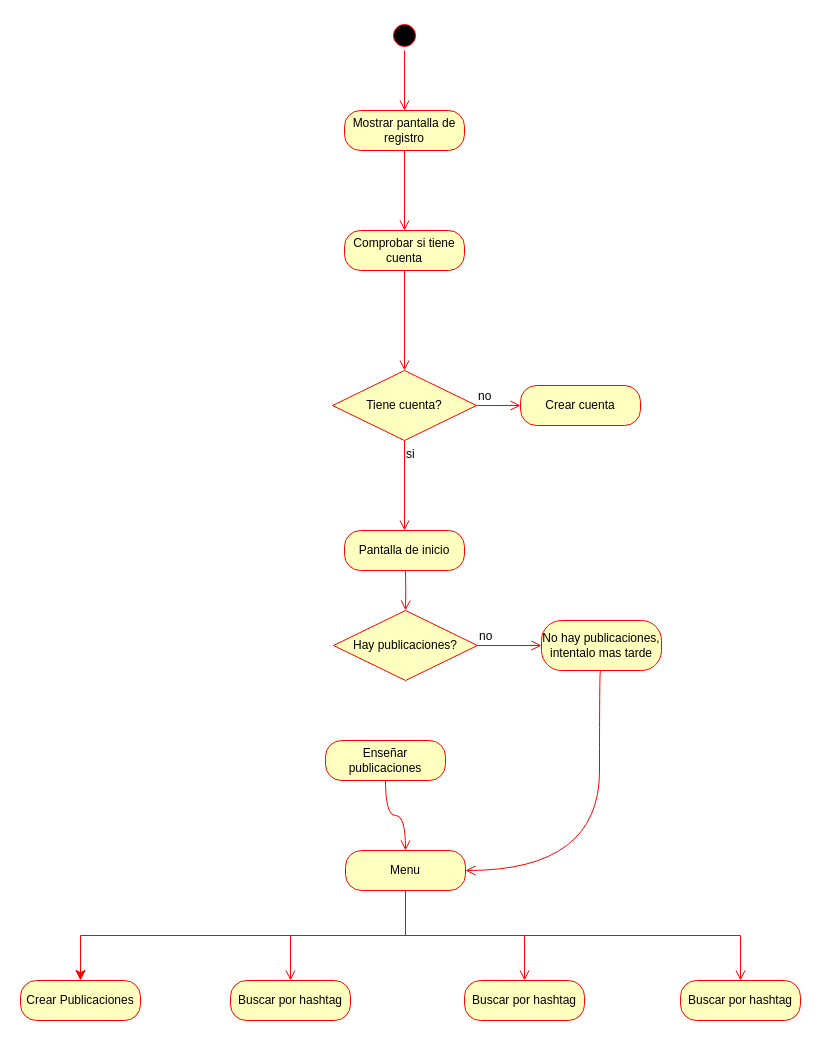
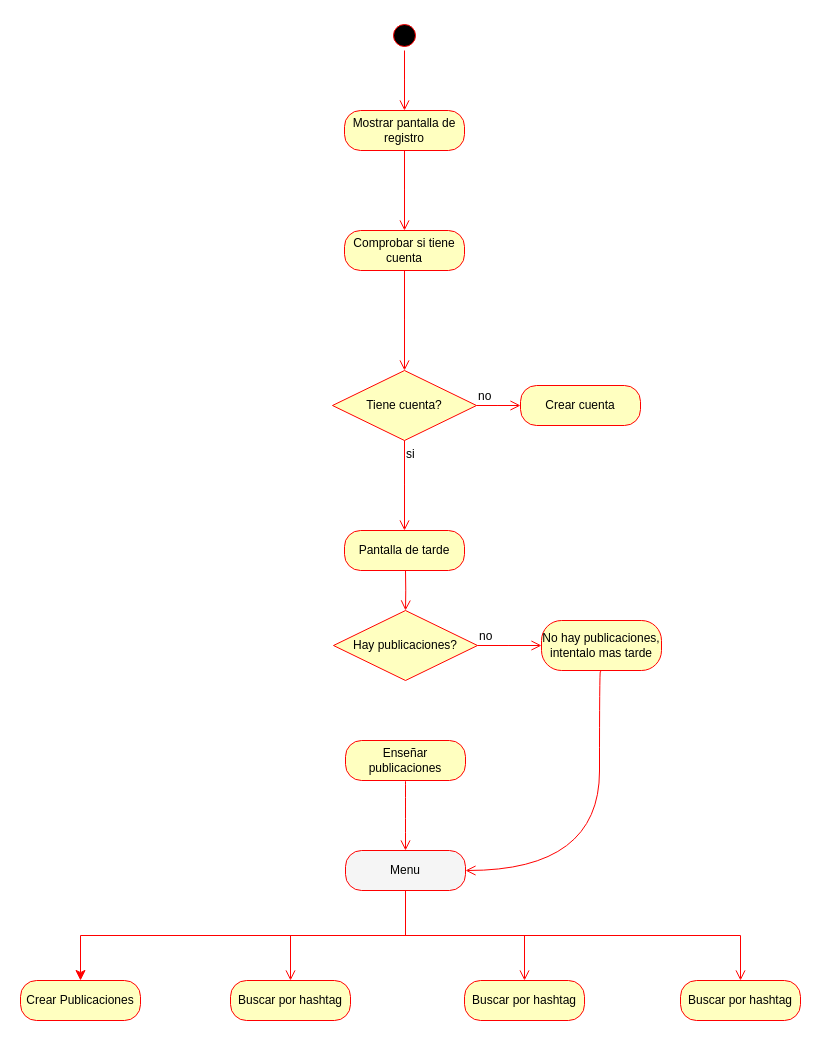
(405, 551) -> (405, 551)
(386, 761) -> (406, 761)
(406, 871) -> (406, 871)
